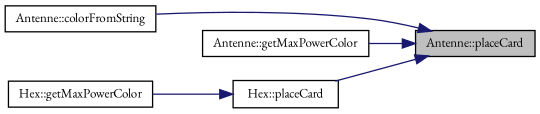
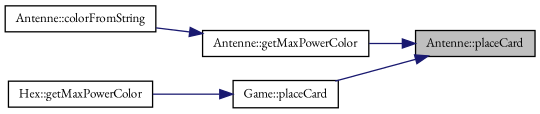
(288, 13) -> (173, 30)
(286, 94) -> (286, 94)
